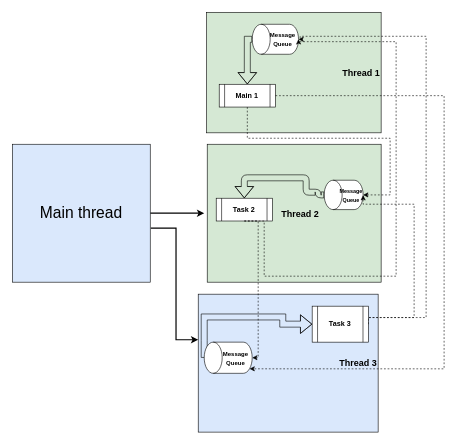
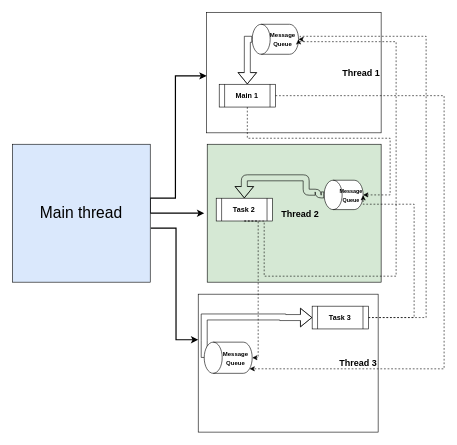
(294, 73) -> (294, 73)
none -> (176, 138)
(340, 324) -> (340, 318)
(288, 363) -> (288, 363)
